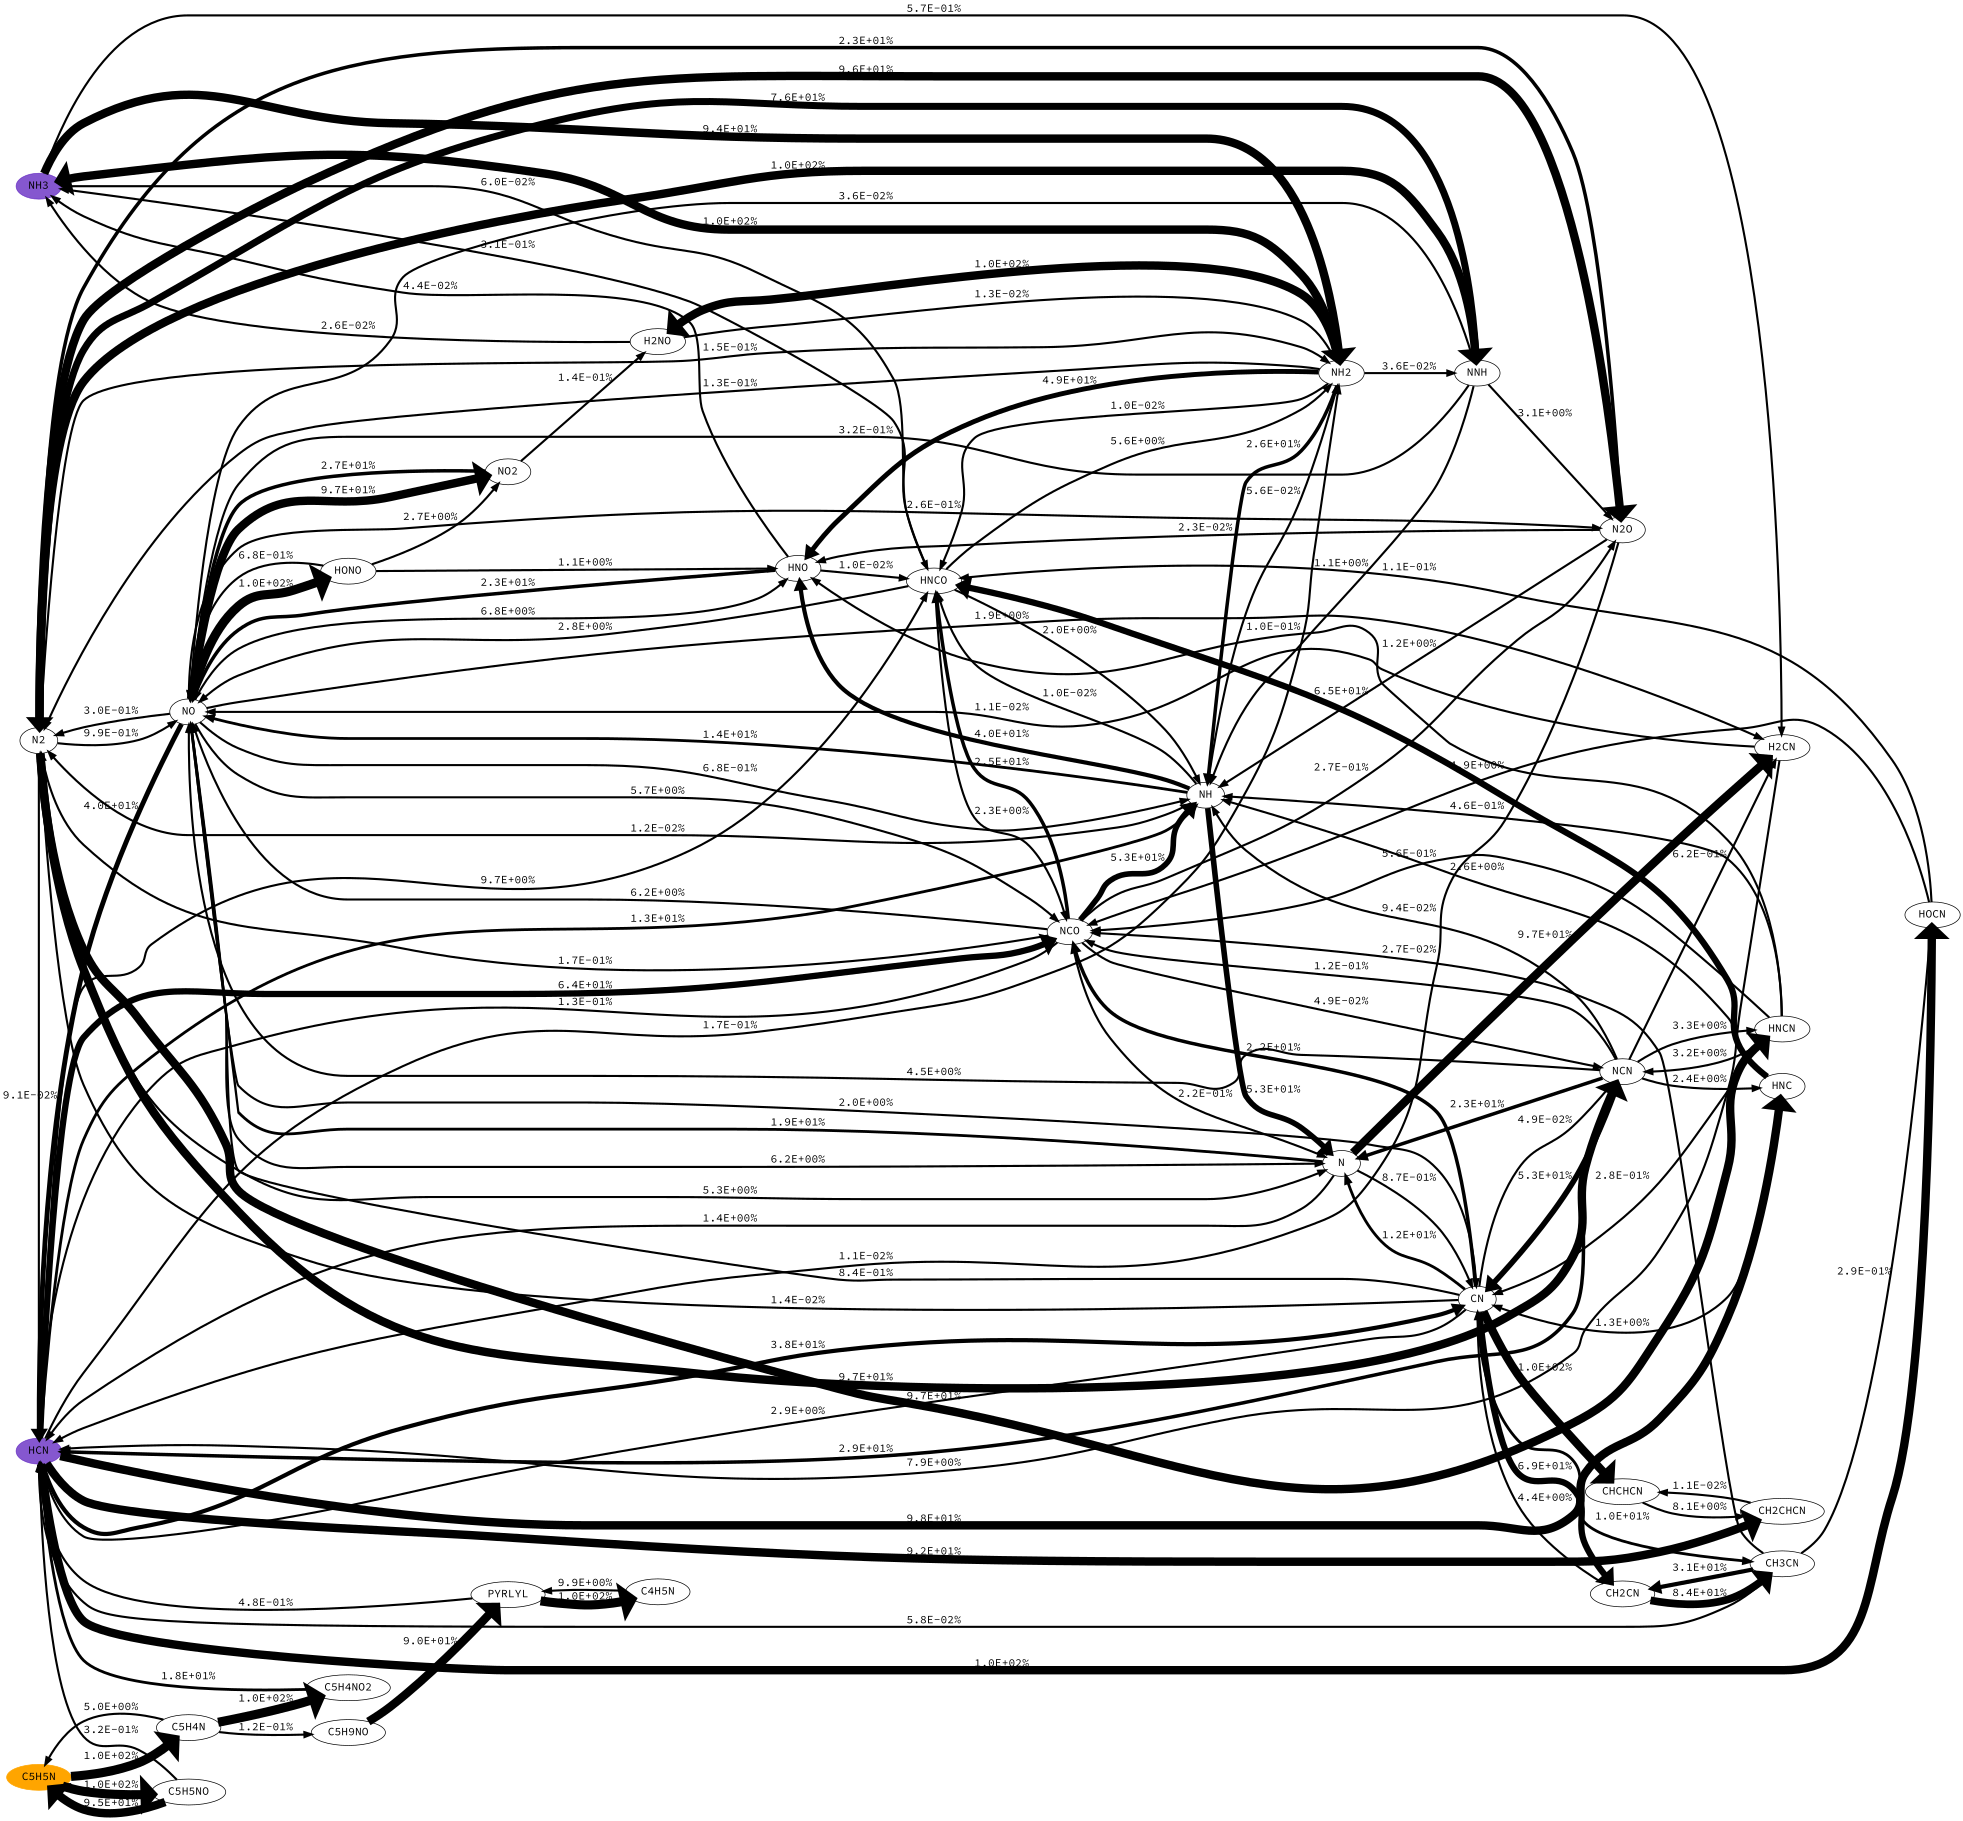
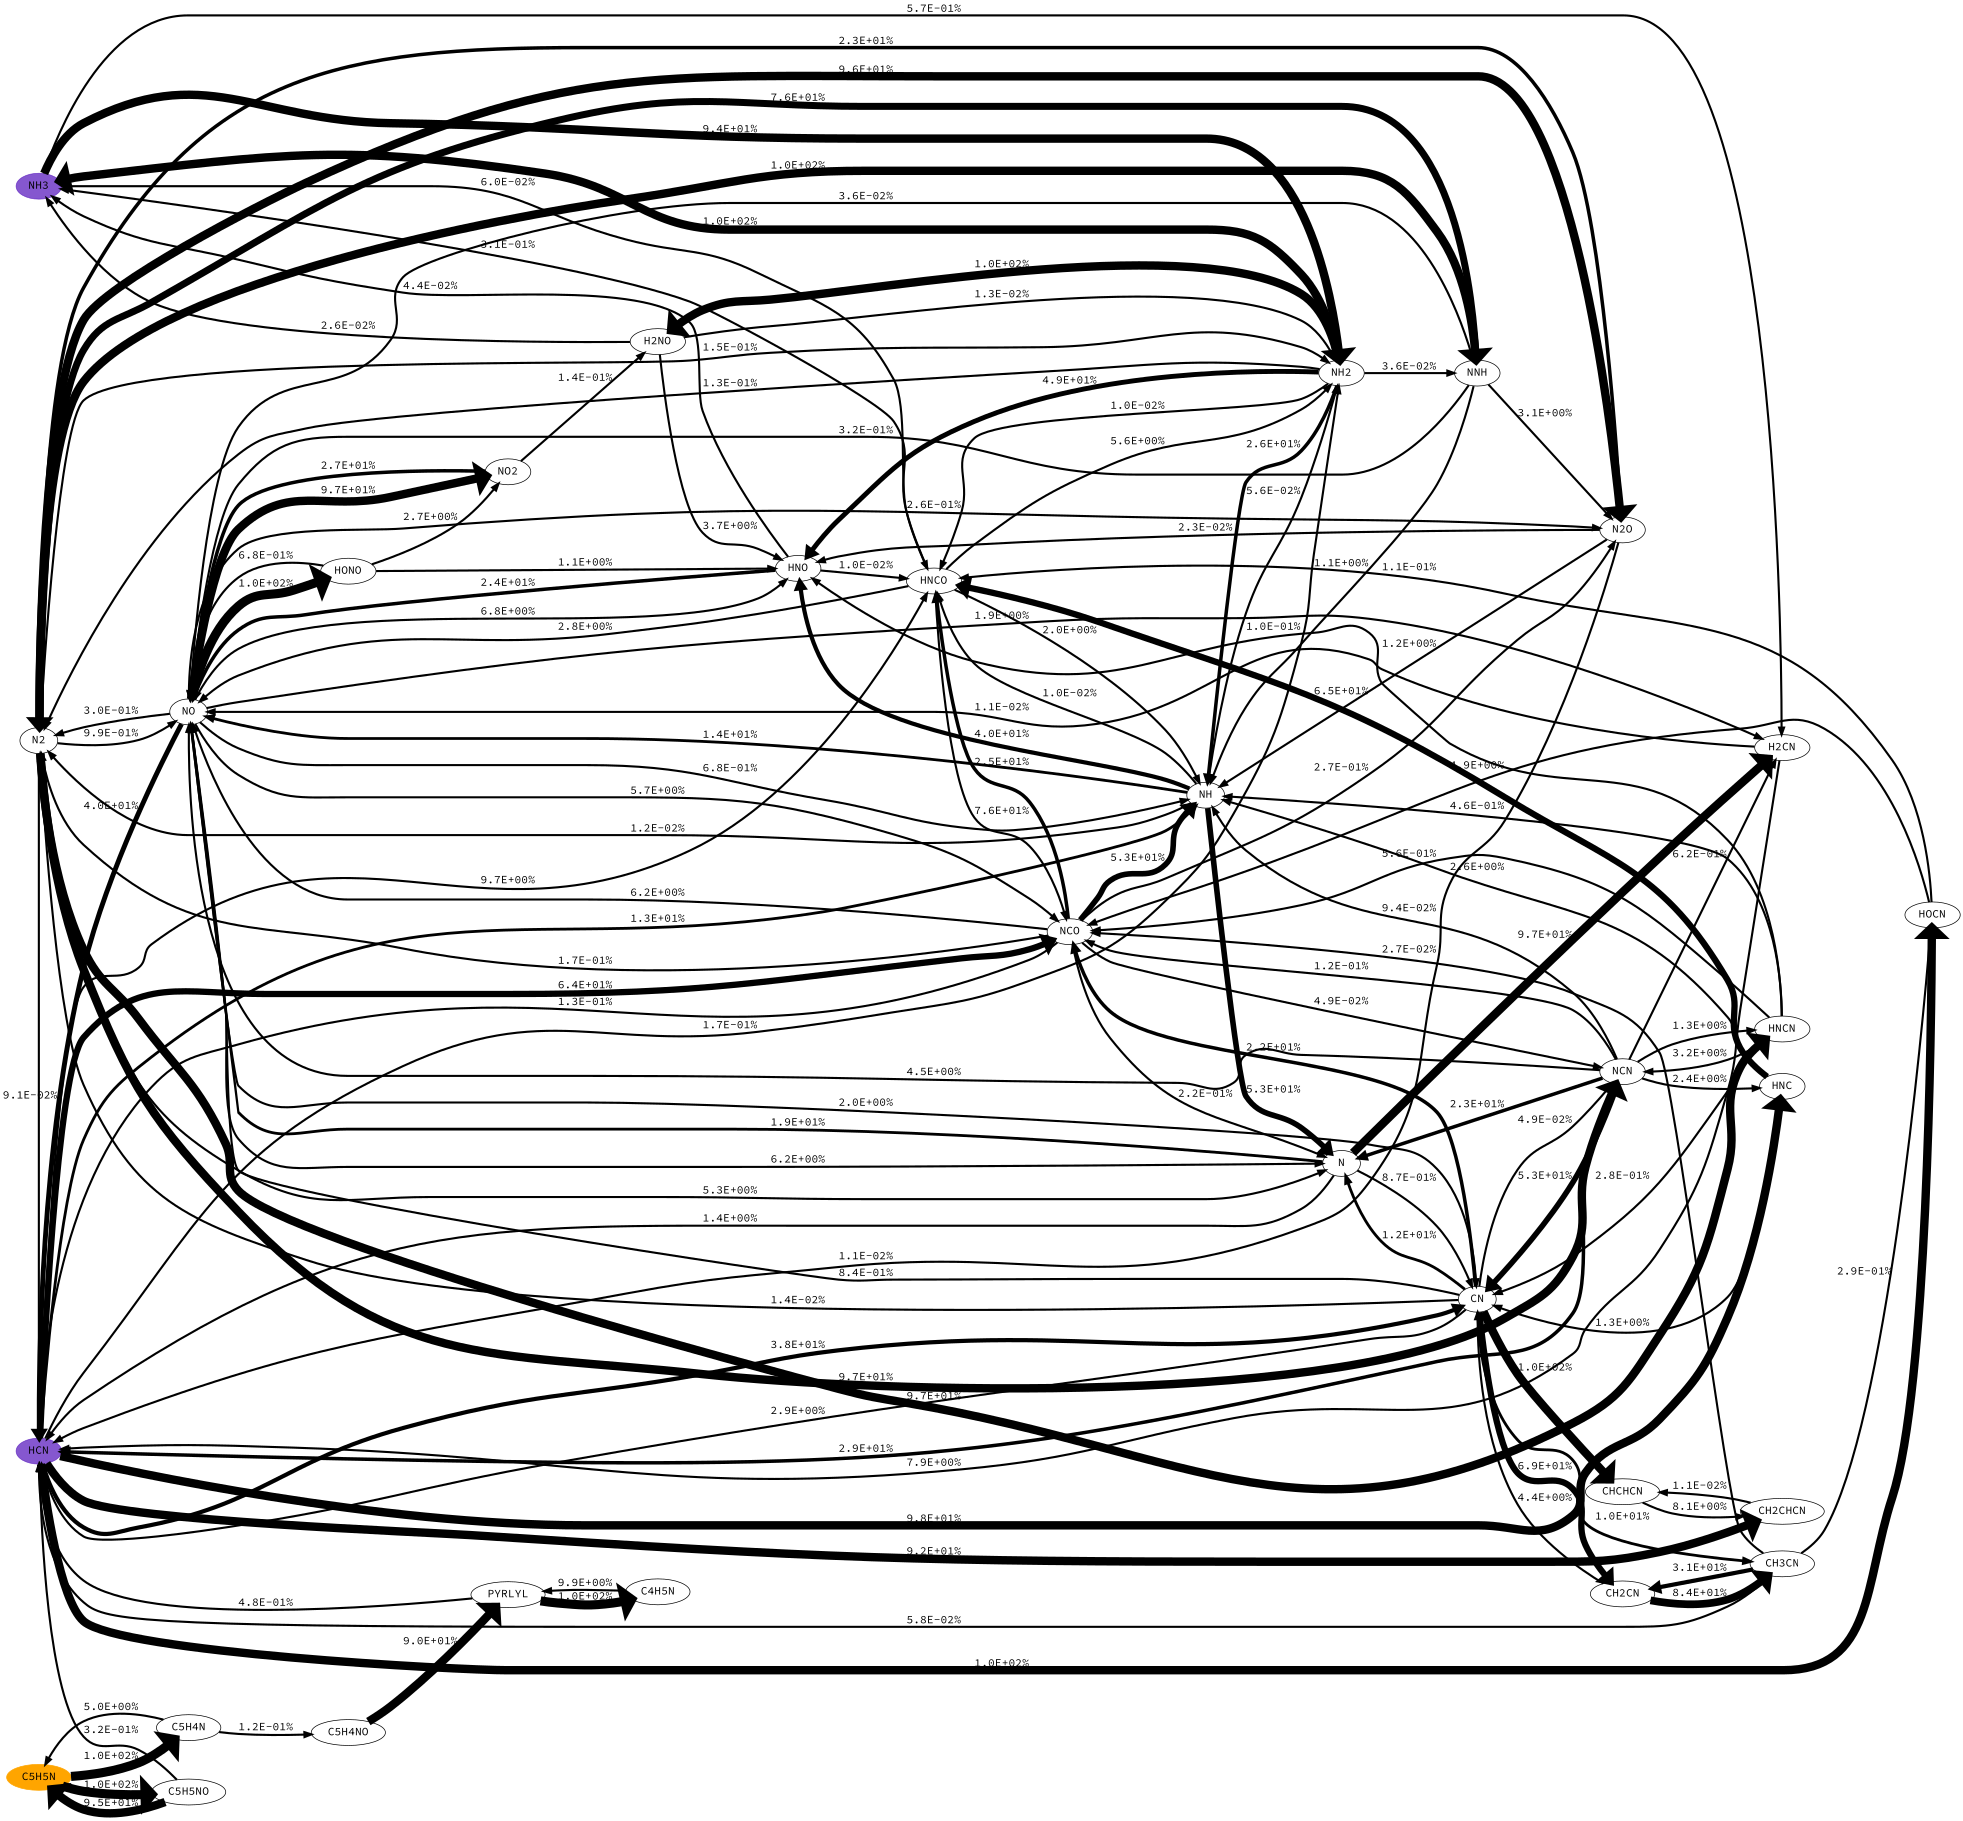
none -> (682, 484)
(508, 583) -> (508, 583)
(1002, 811) -> (1002, 811)
(1700, 1026) -> (1700, 1026)
(348, 1688) -> none
(348, 1732) -> (348, 1732)
